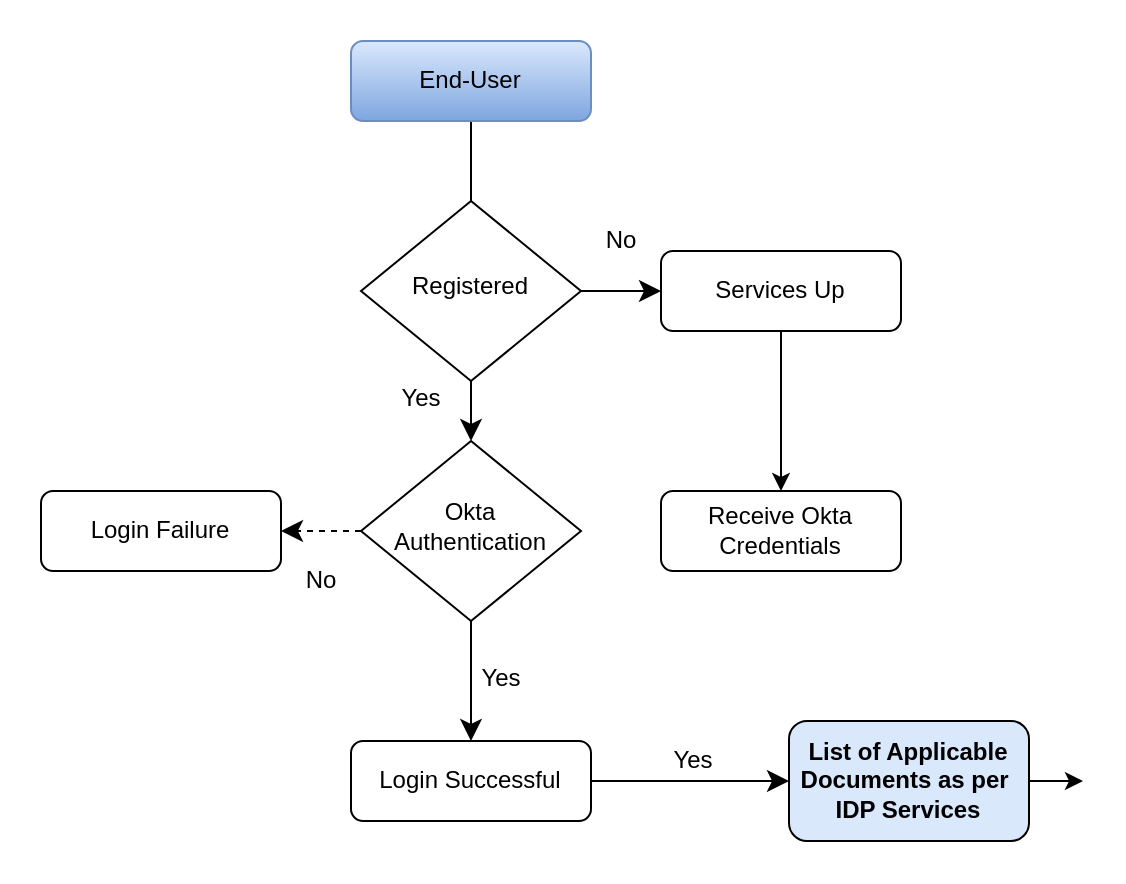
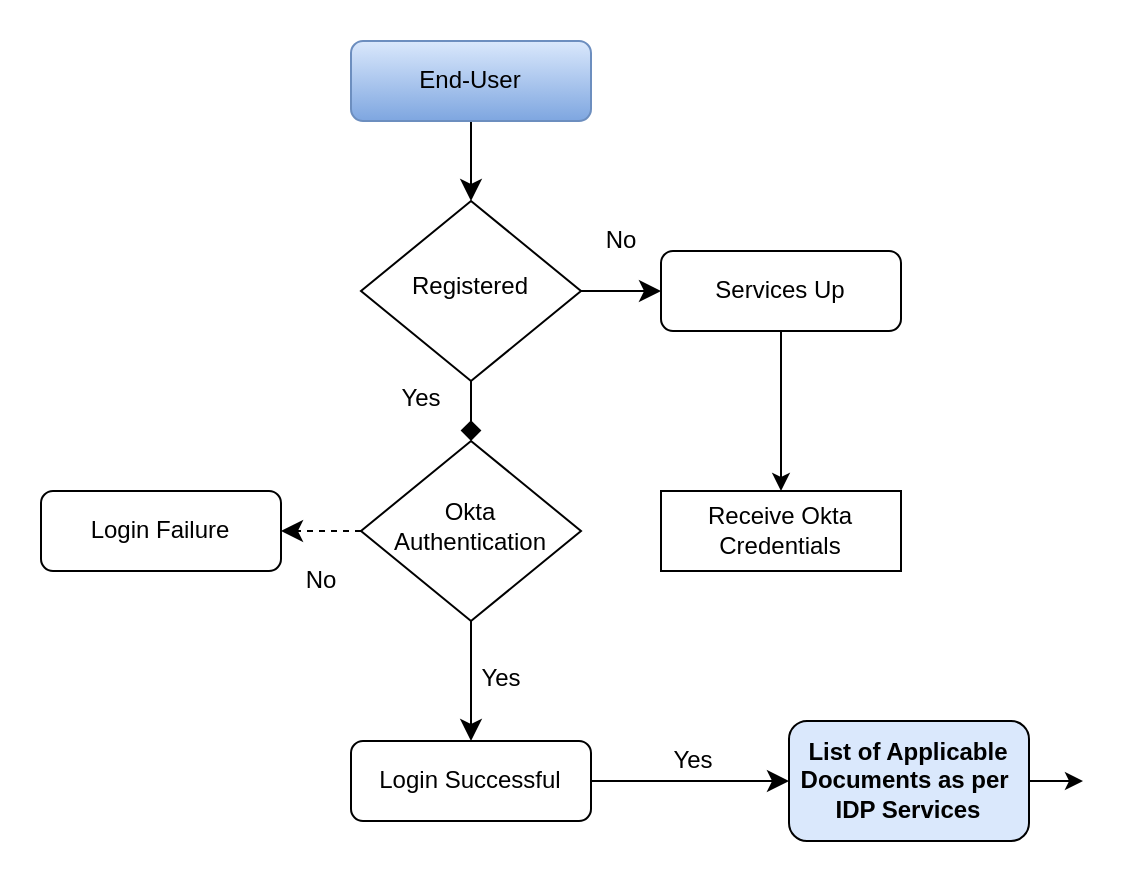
(471, 190) -> (471, 183)
(471, 422) -> (471, 421)
(781, 531) -> (781, 531)
